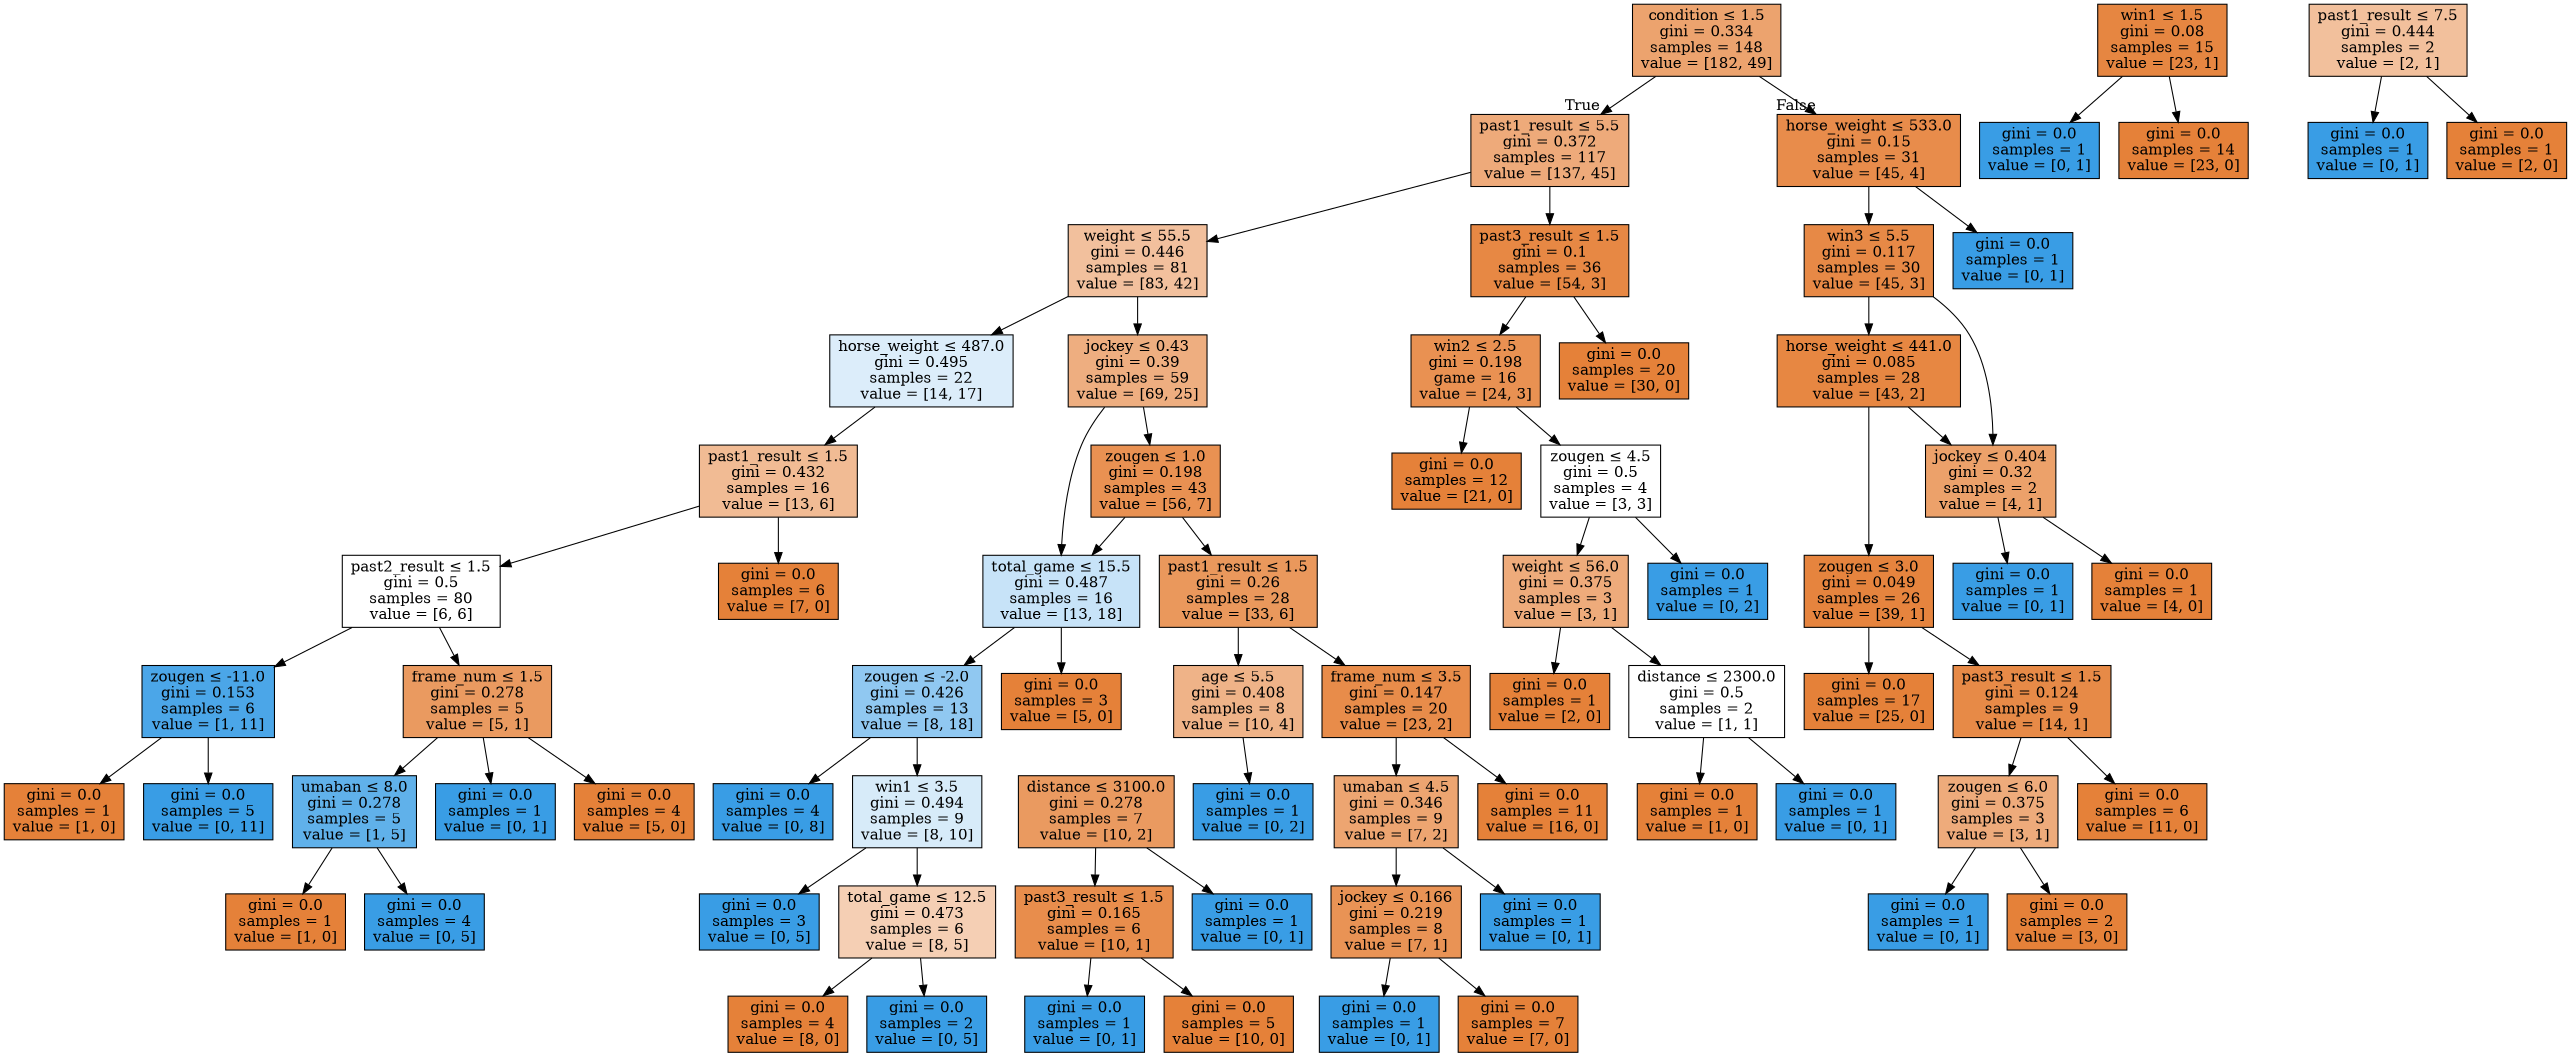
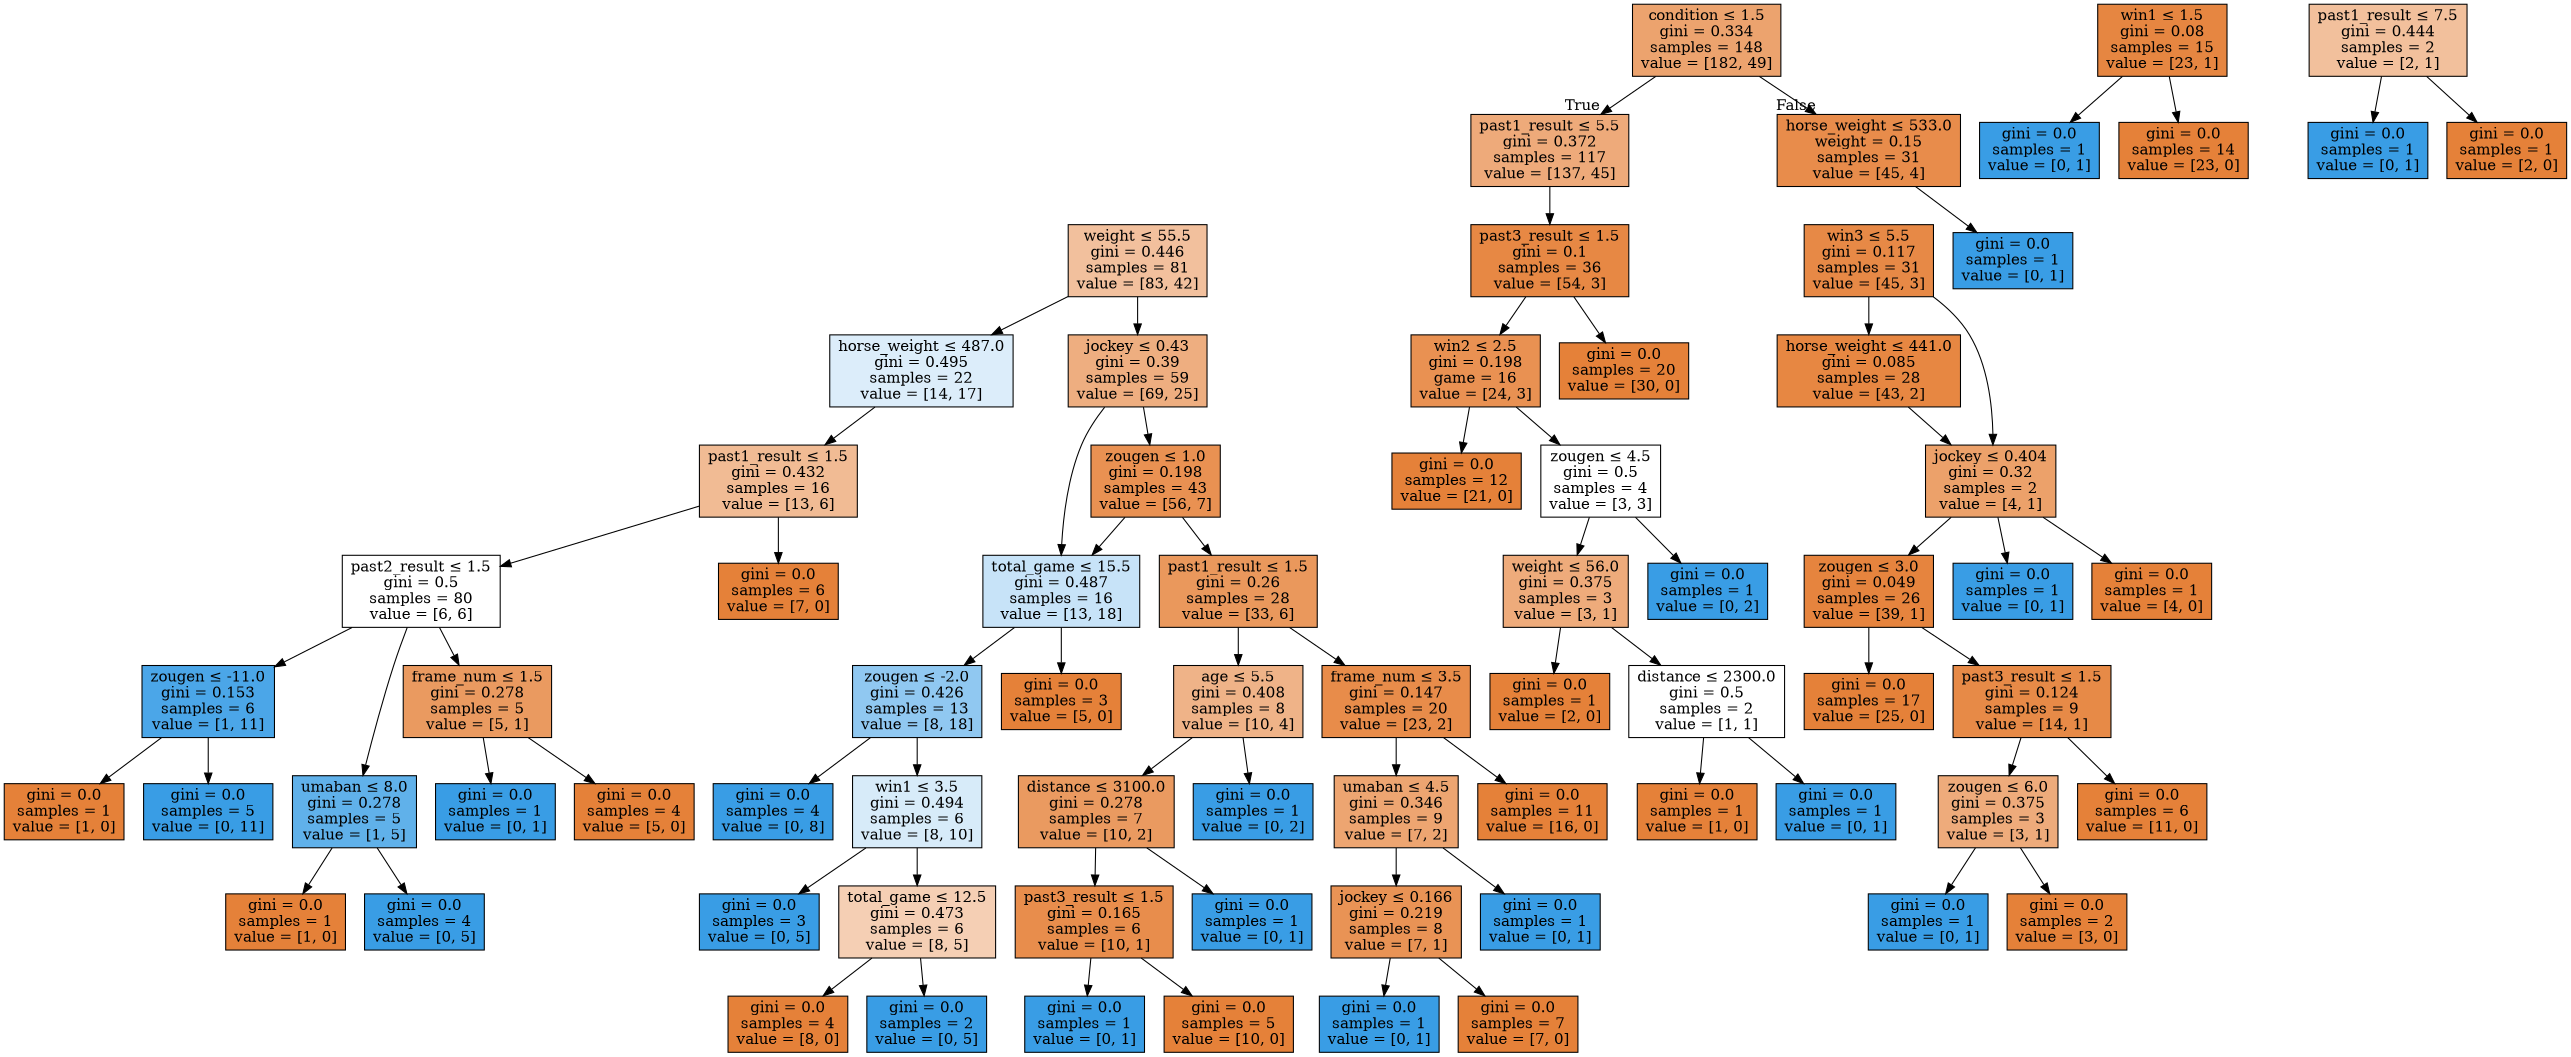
(1869, 142) -> (1869, 142)
(1869, 200) -> none
(1344, 205) -> none
(1869, 268) -> (1869, 268)
(1869, 476) -> (1934, 533)
(420, 753) -> (384, 696)
none -> (1172, 753)
(917, 819) -> (917, 819)
